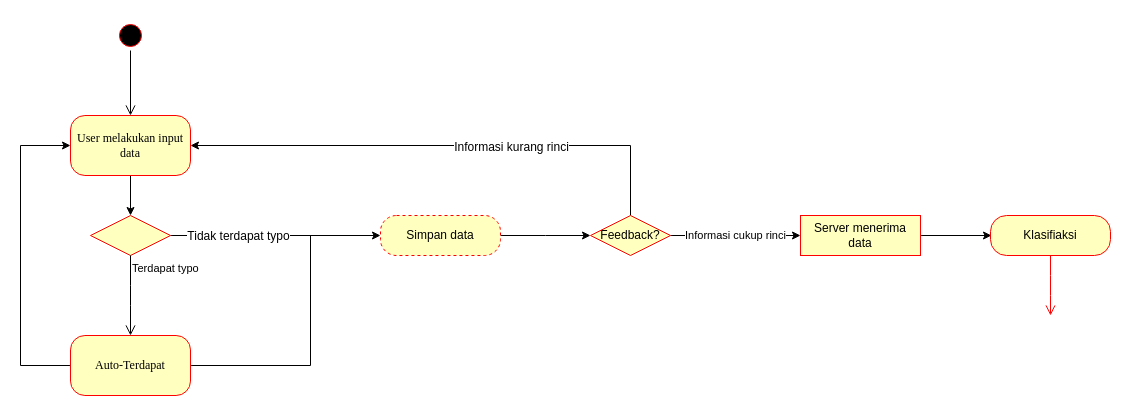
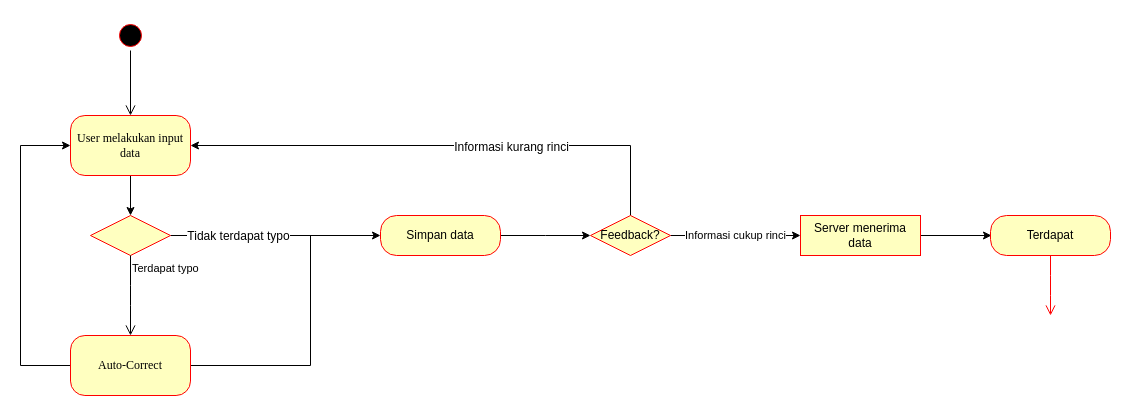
(441, 236) -> (441, 236)
(1051, 236) -> (1051, 236)
(131, 366) -> (131, 366)
